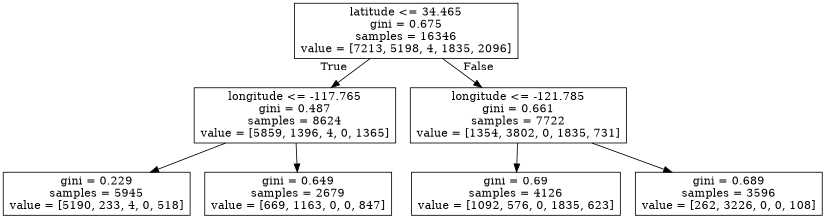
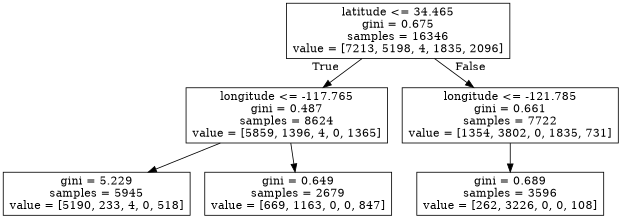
(97, 194) -> (97, 194)
(516, 194) -> none
